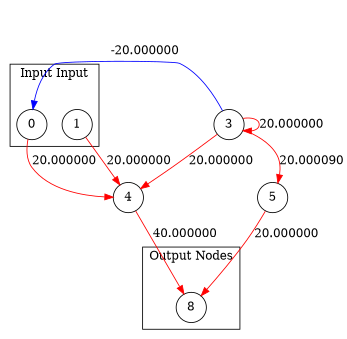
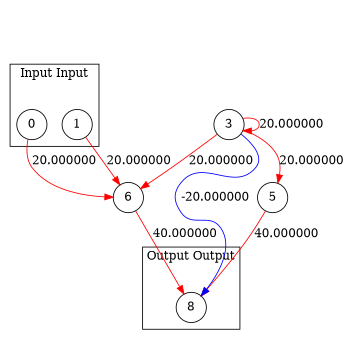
(128, 61) -> (176, 193)
(312, 161) -> (312, 161)
(128, 198) -> (128, 198)
(286, 234) -> (286, 234)
(191, 257) -> (191, 257)
